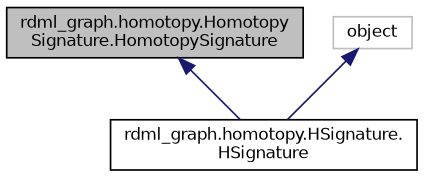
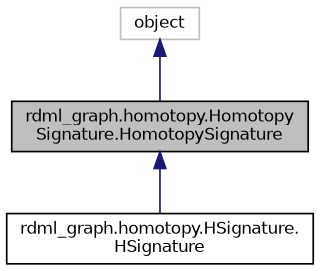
(317, 90) -> (160, 79)
